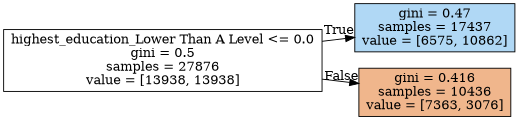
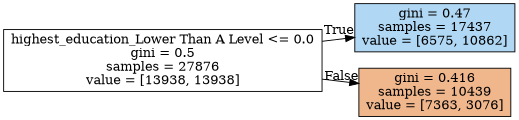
(435, 92) -> (435, 92)
